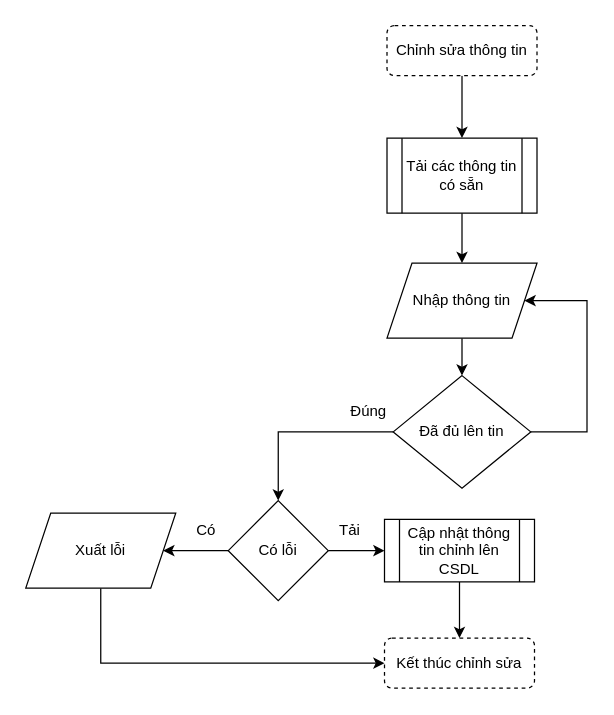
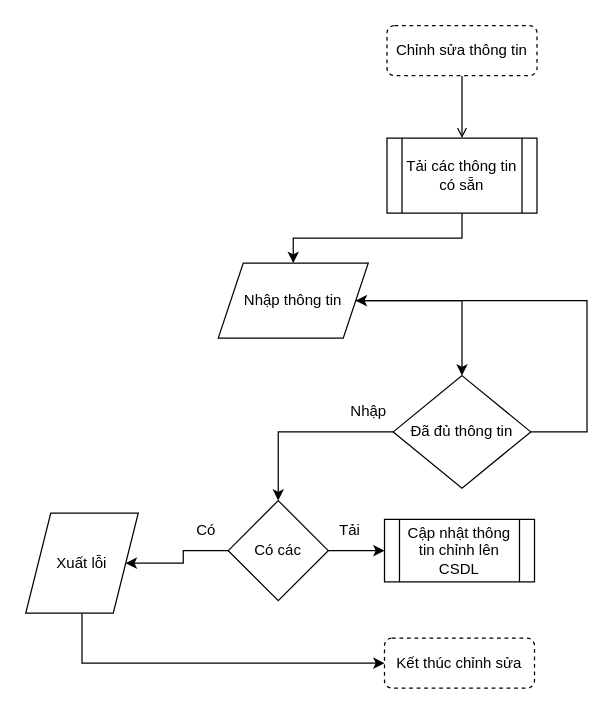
(462, 128) -> (462, 129)
(462, 301) -> (293, 301)
(369, 412) -> (369, 412)
(462, 432) -> (462, 432)
(101, 551) -> (82, 563)
(278, 551) -> (278, 551)
(459, 606) -> none
